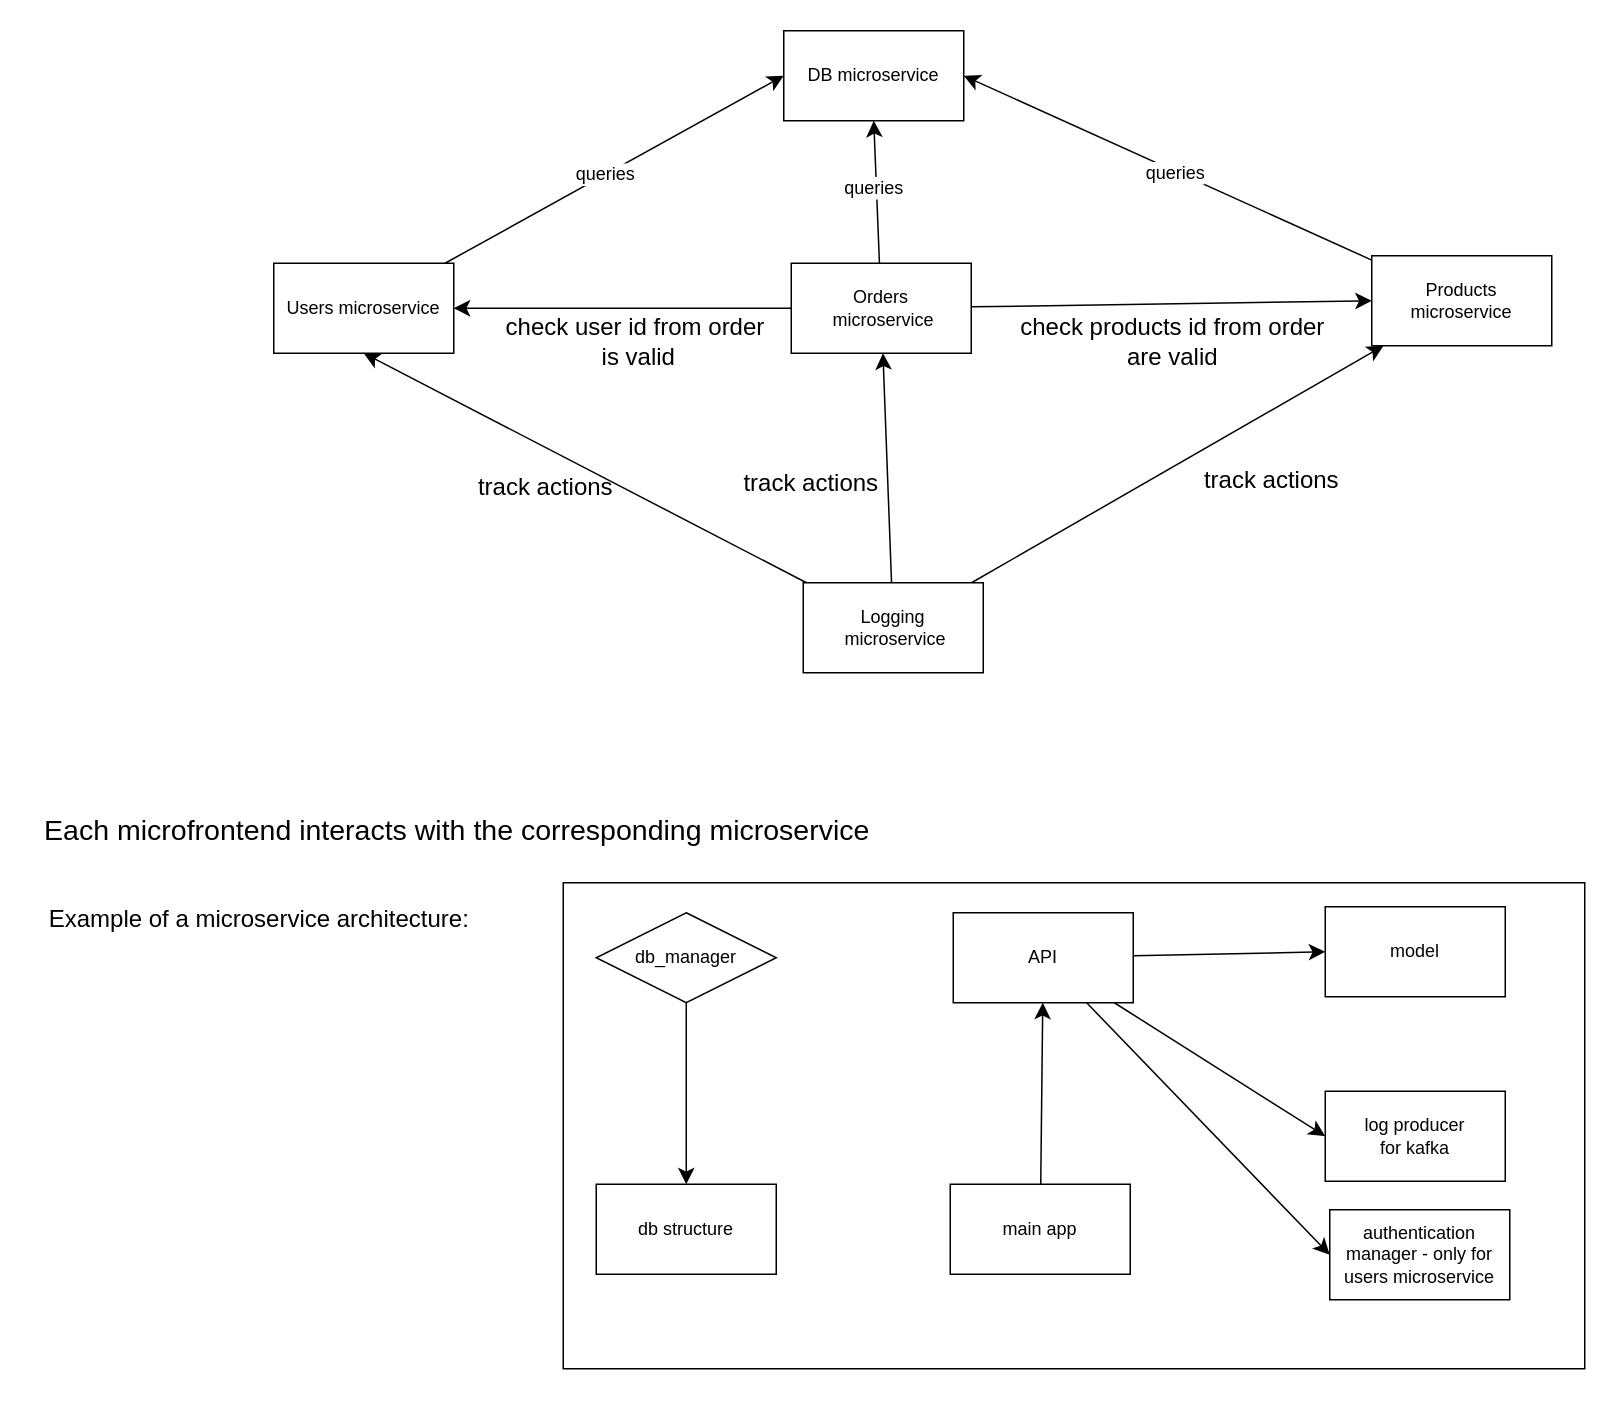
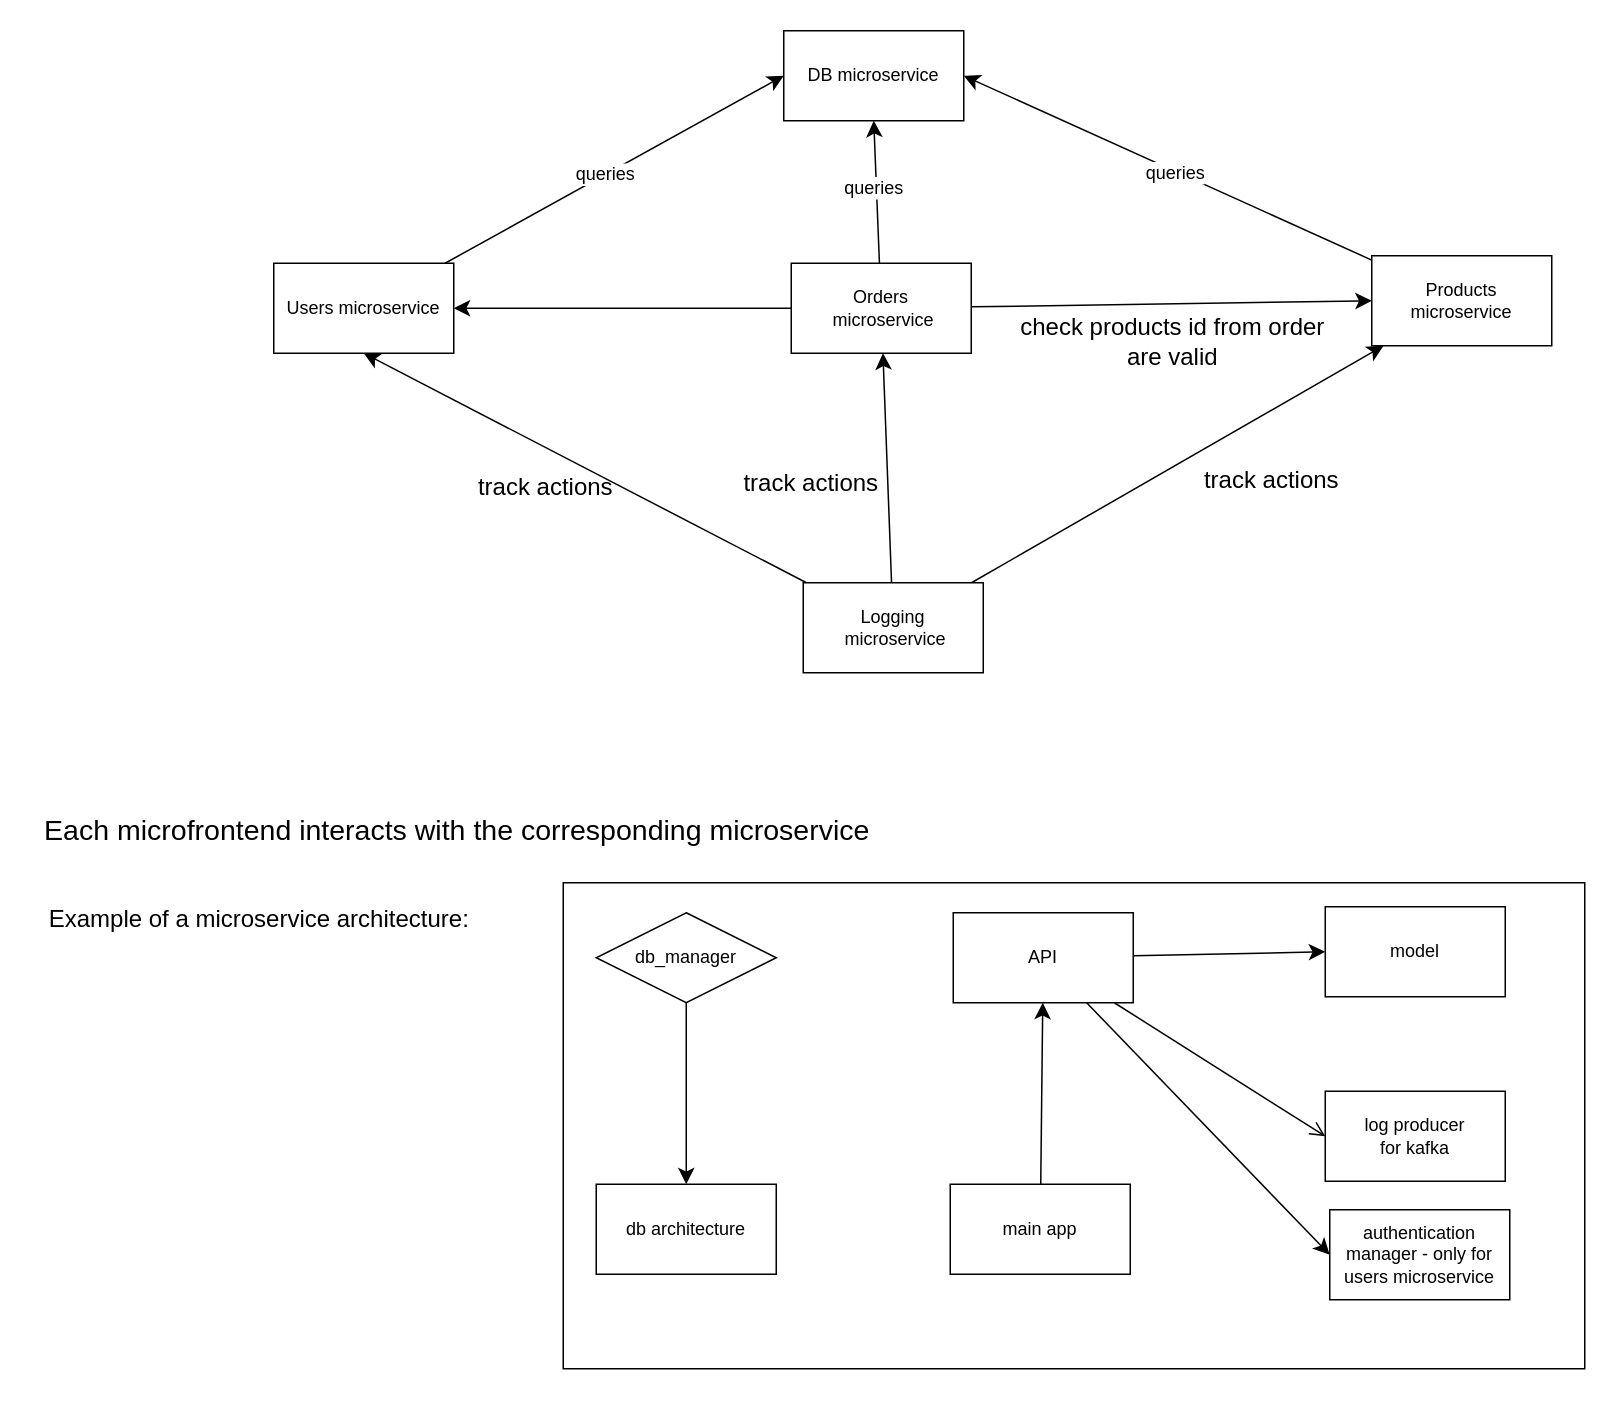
(638, 341) -> none
(1314, 1129) -> (1316, 1131)
(686, 1229) -> (686, 1229)
